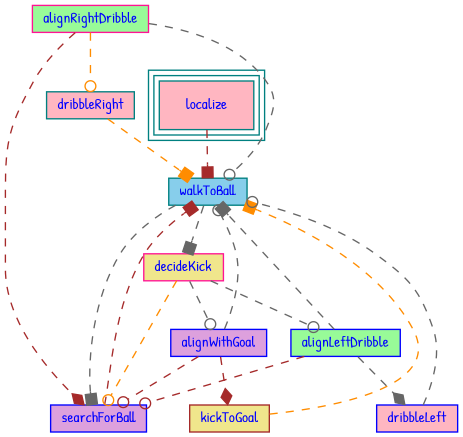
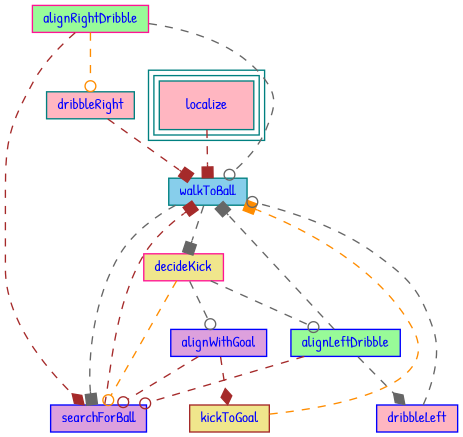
(143, 144) -> (143, 144)
(238, 272) -> none
